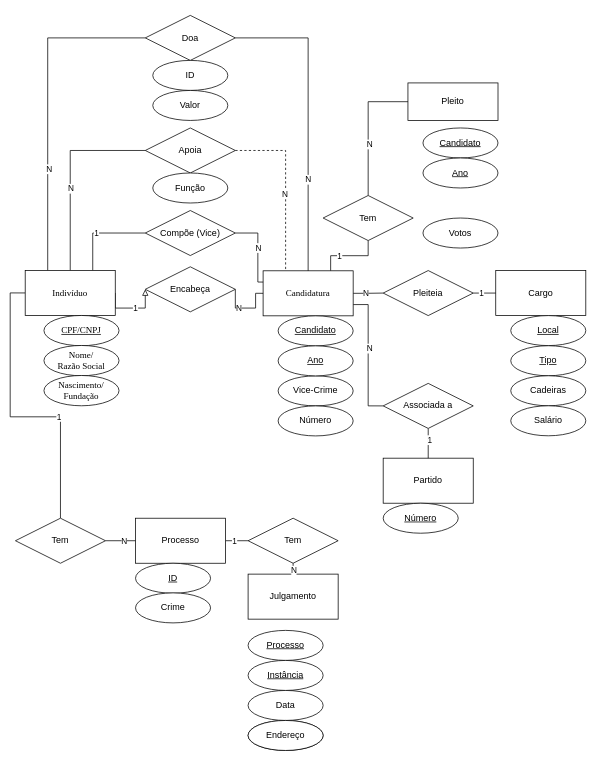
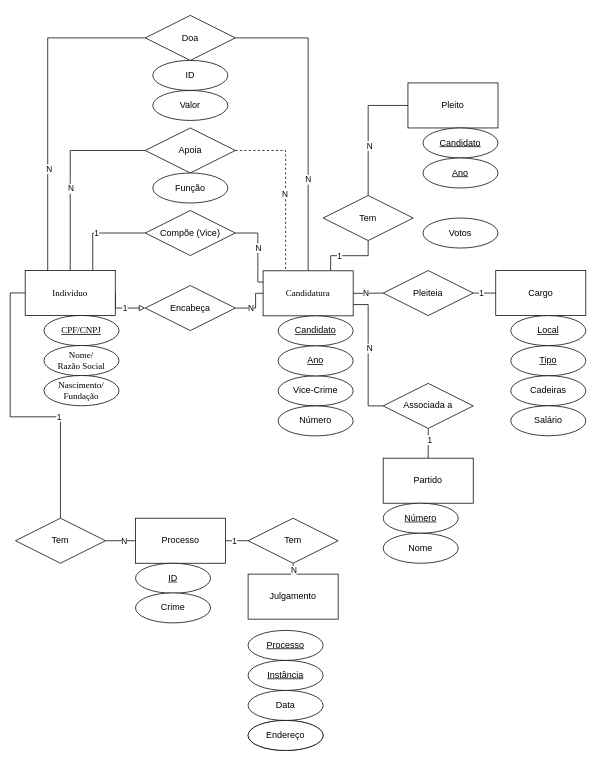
(453, 102) -> (453, 105)
(190, 289) -> (190, 308)
none -> (420, 548)
